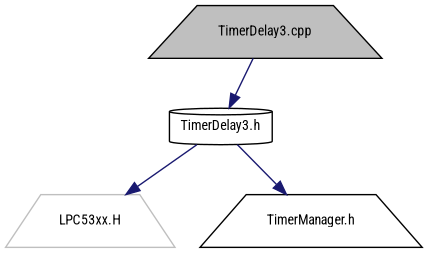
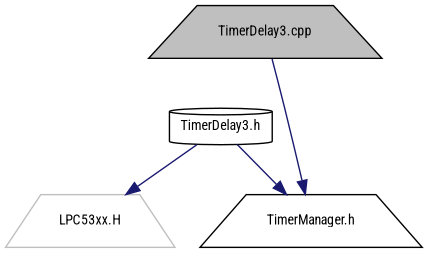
(244, 77) -> (288, 120)
